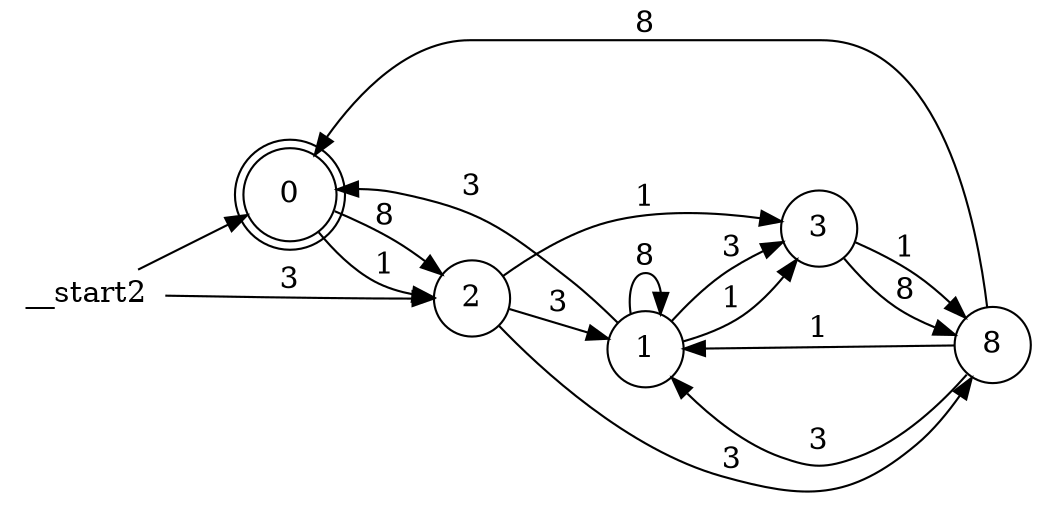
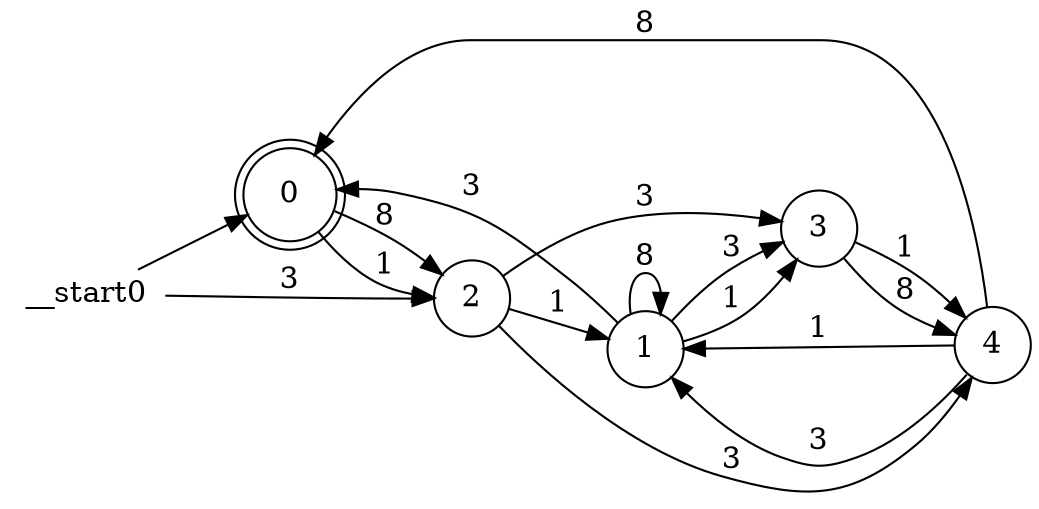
(646, 198) -> (646, 198)
(87, 294) -> (87, 294)
(559, 304) -> (559, 304)
(993, 345) -> (993, 345)
